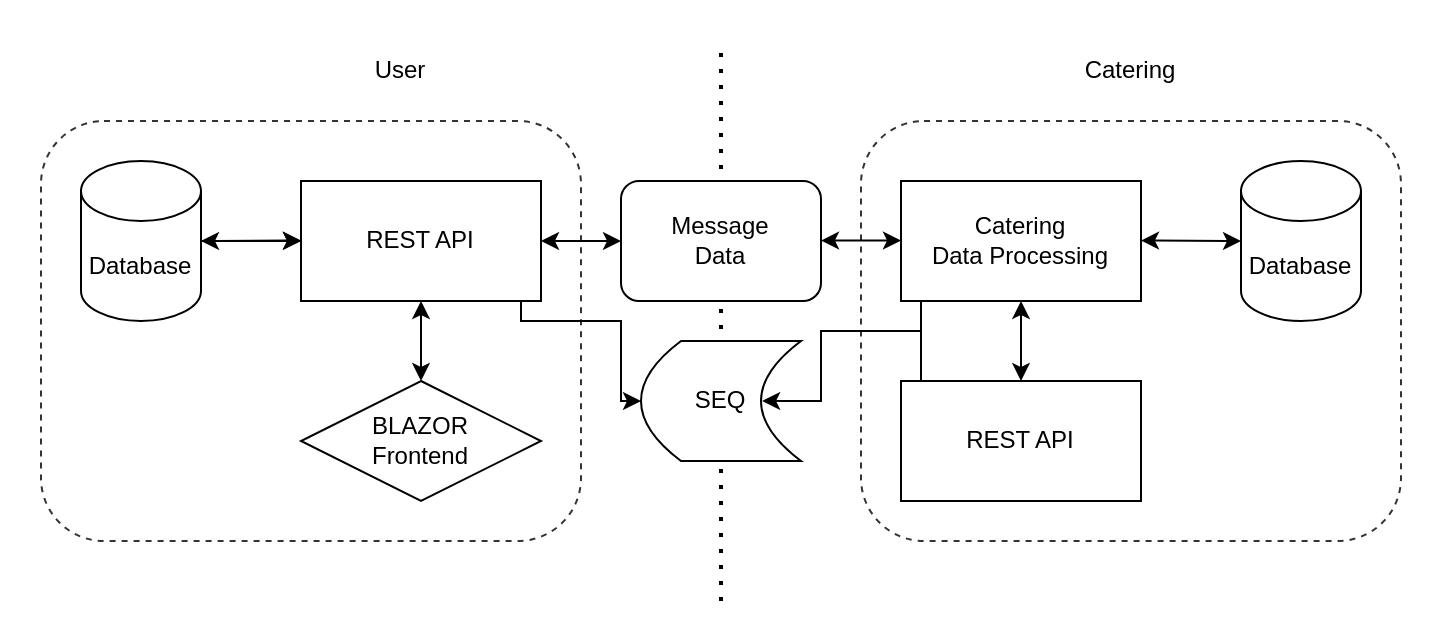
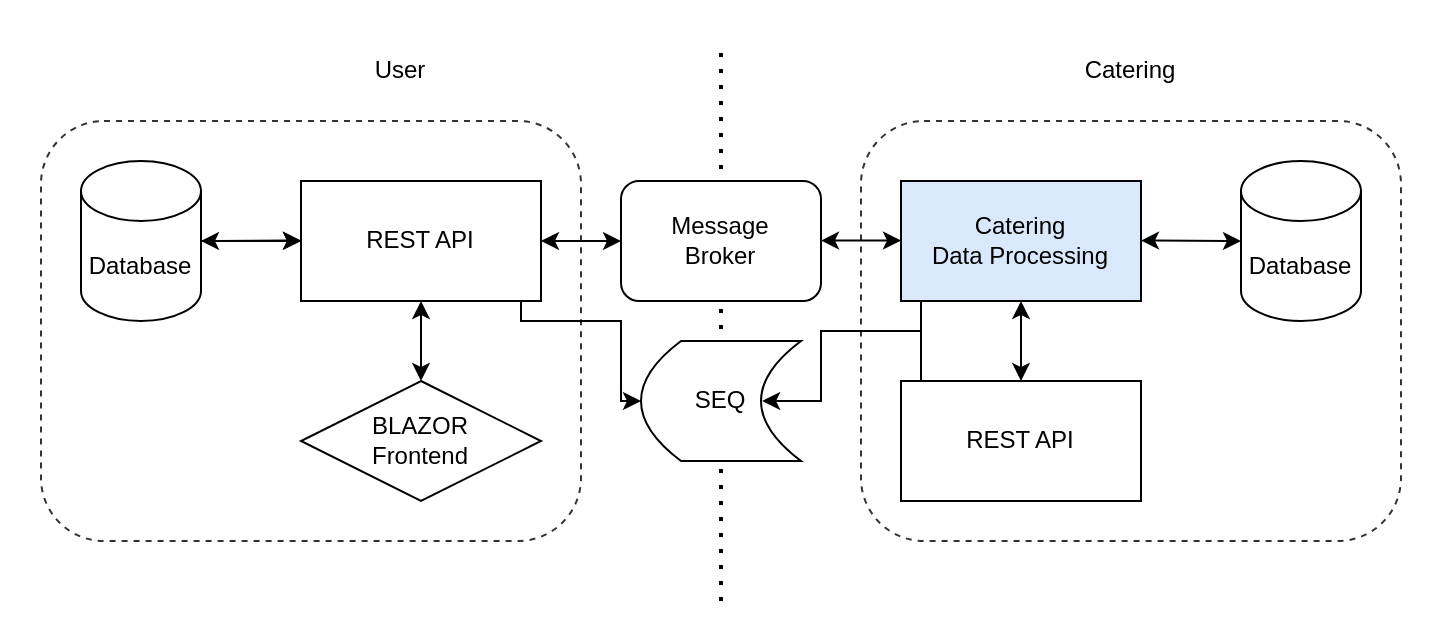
(721, 241) -> (721, 241)
(1021, 241) -> (1021, 241)
